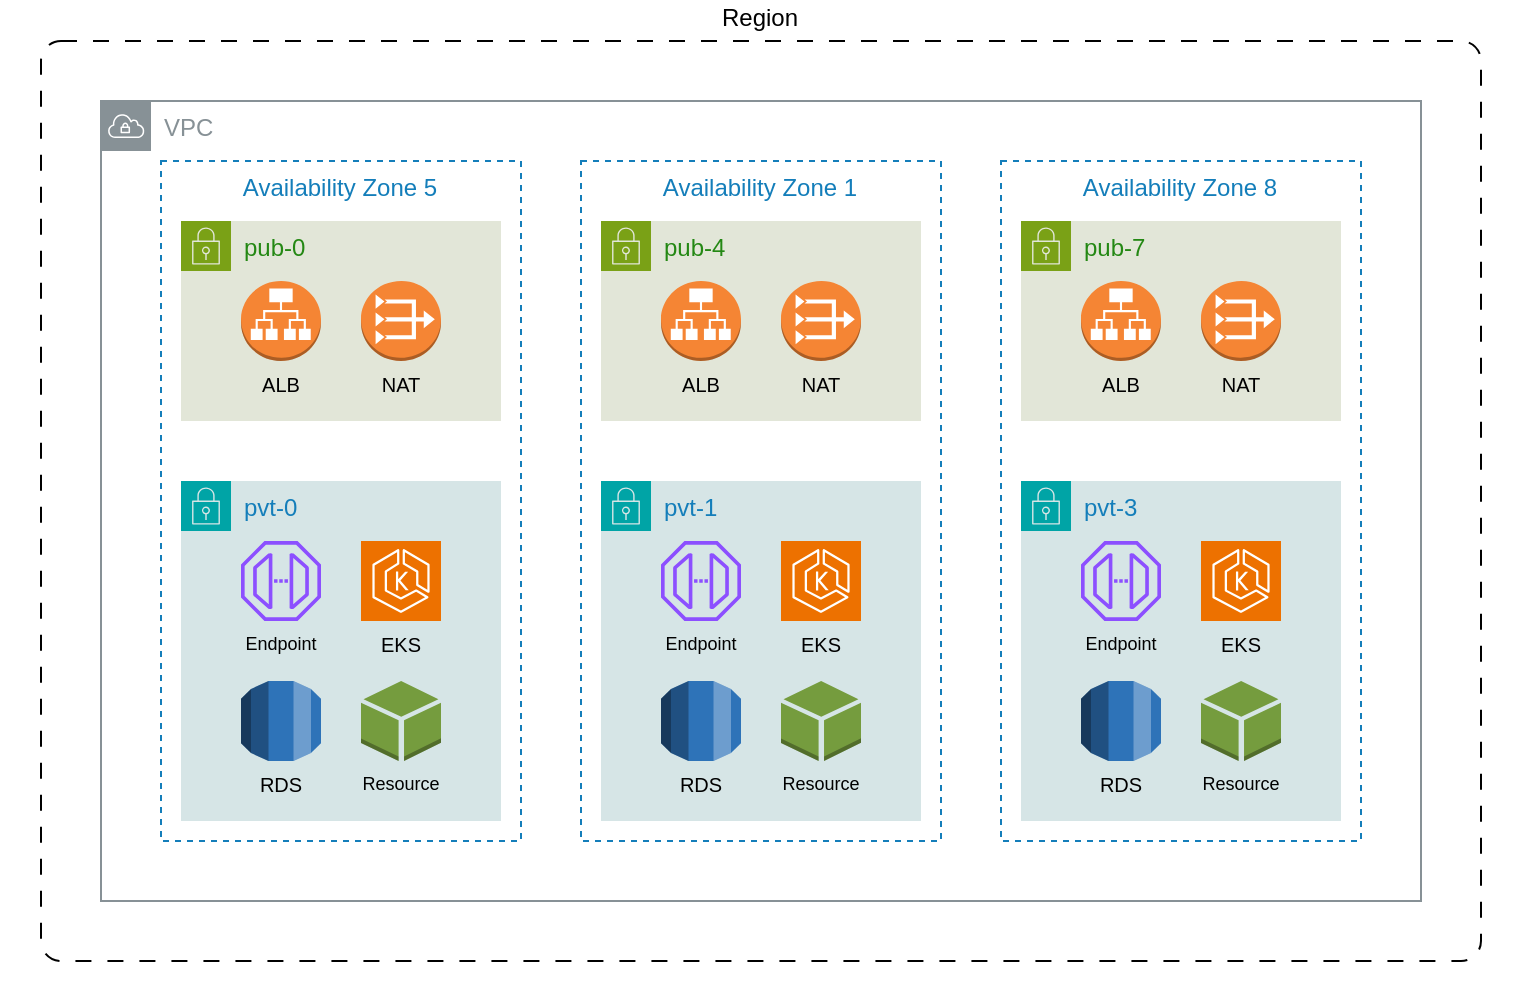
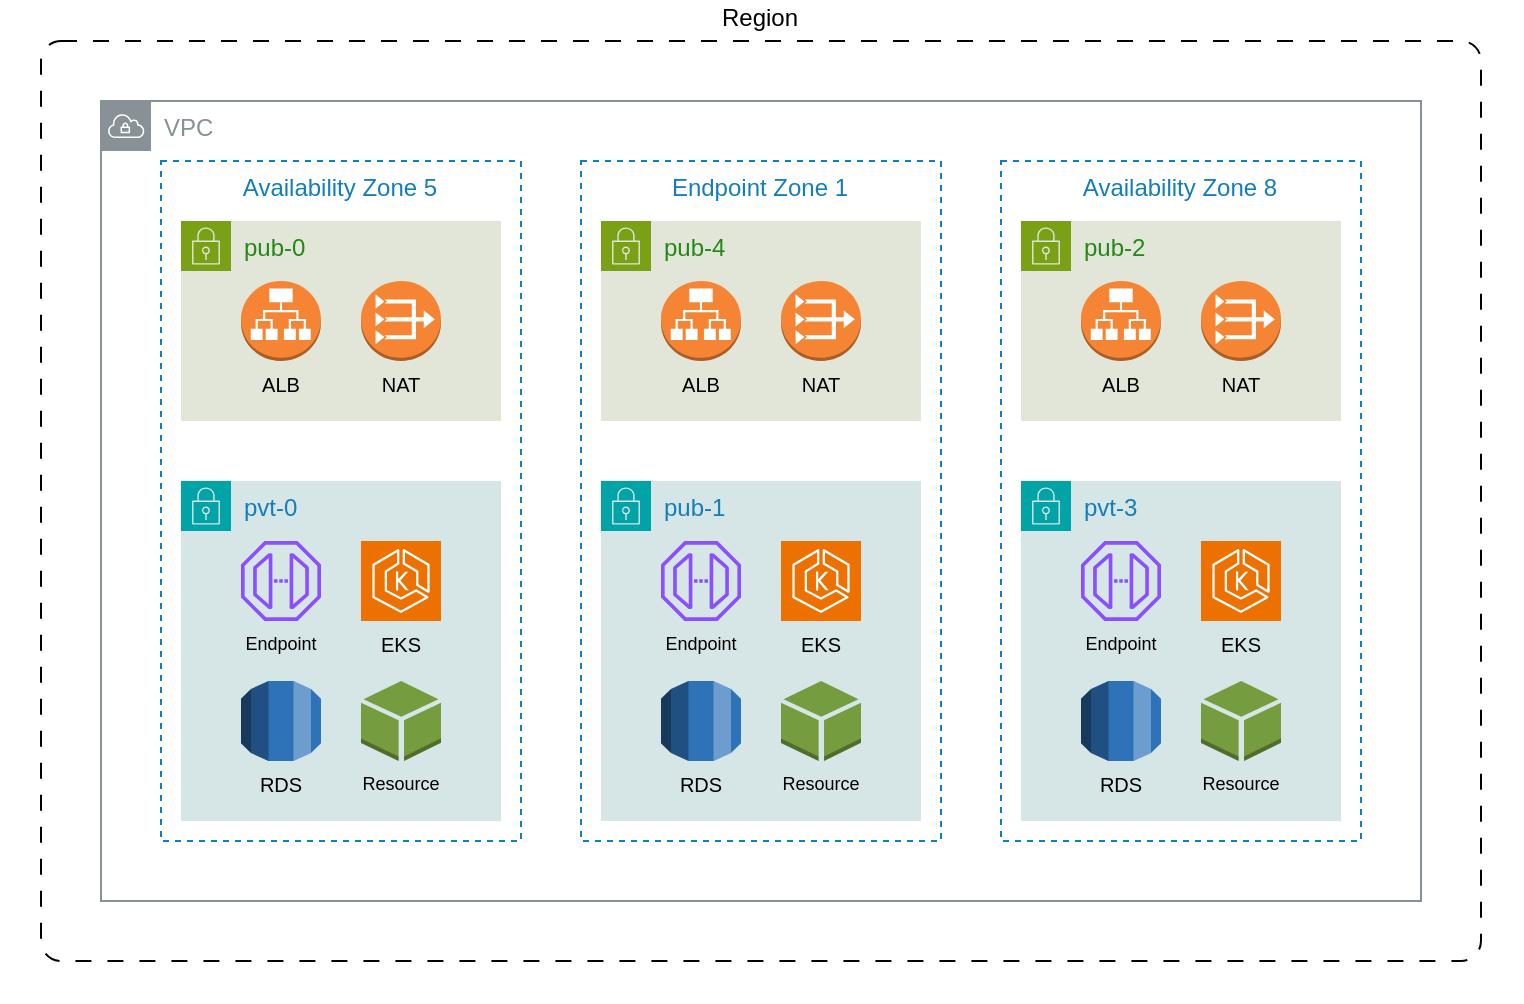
(761, 189) -> (761, 189)
(1119, 249) -> (1119, 249)
(699, 509) -> (699, 509)
